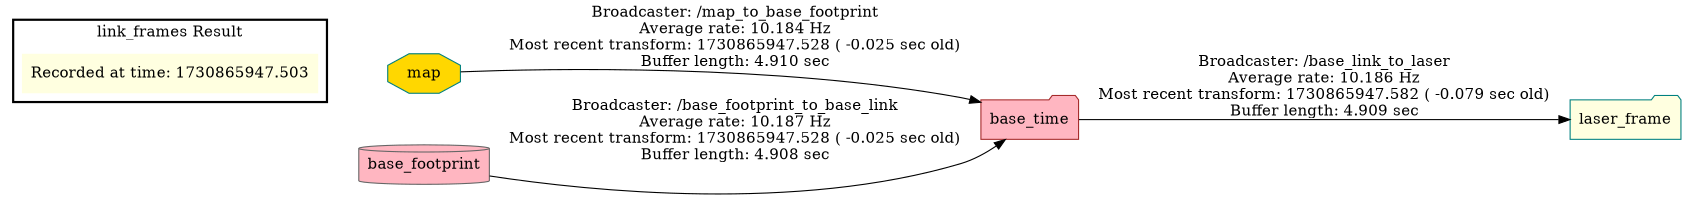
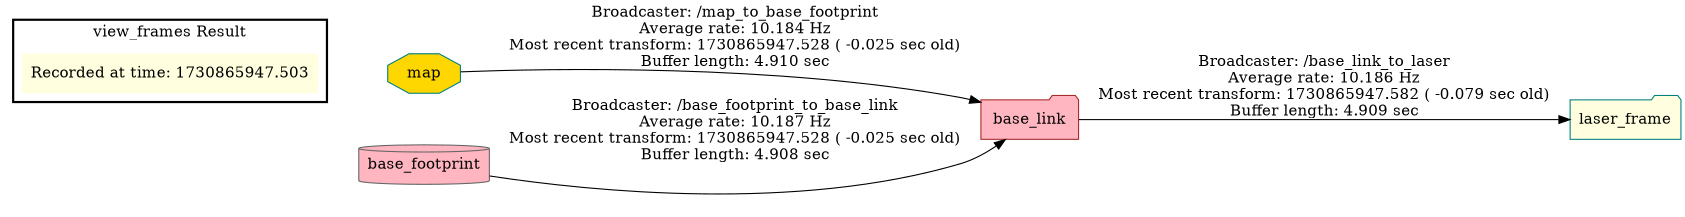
(170, 32) -> (170, 32)
(1030, 120) -> (1030, 120)
